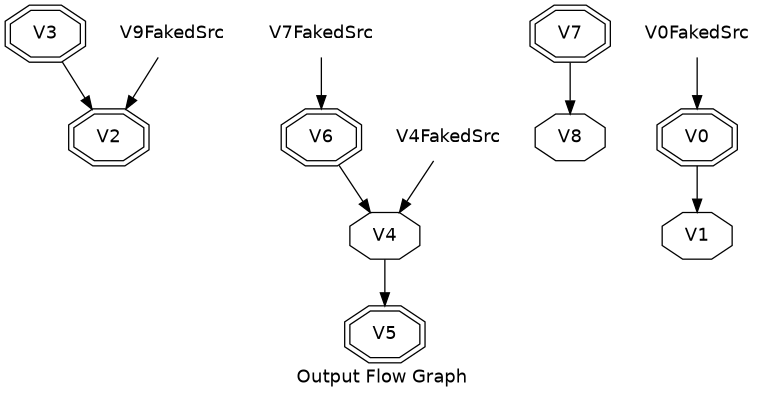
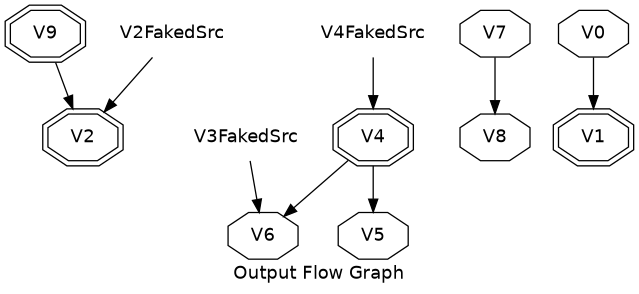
(45, 34) -> (45, 34)
(172, 34) -> (172, 34)
(321, 34) -> (246, 137)
(570, 34) -> (495, 34)
(697, 34) -> none
(321, 137) -> (263, 236)
(697, 137) -> (593, 34)
(351, 184) -> (321, 184)
(385, 236) -> (373, 137)
(697, 236) -> (593, 137)
(385, 334) -> (373, 236)
